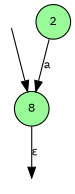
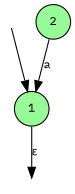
(32, 109) -> (32, 109)
